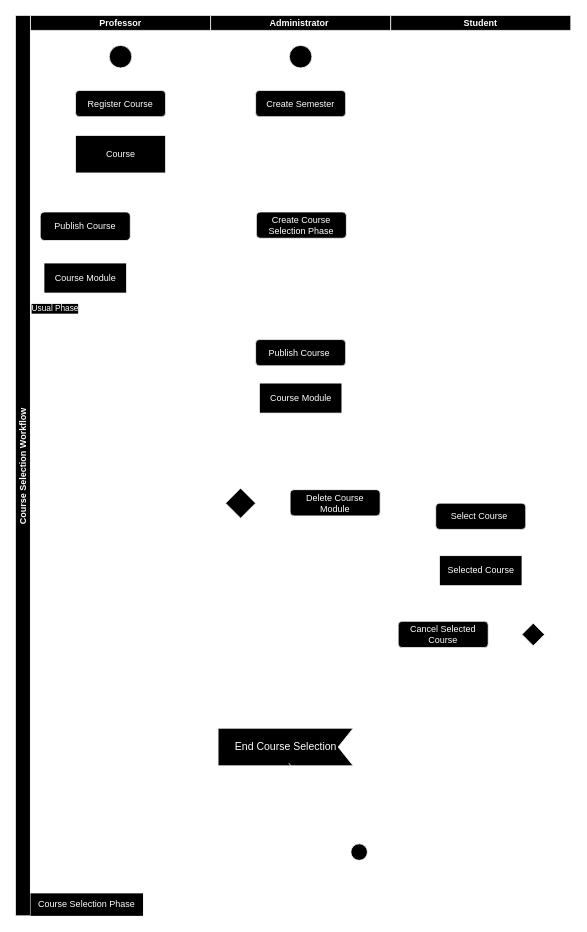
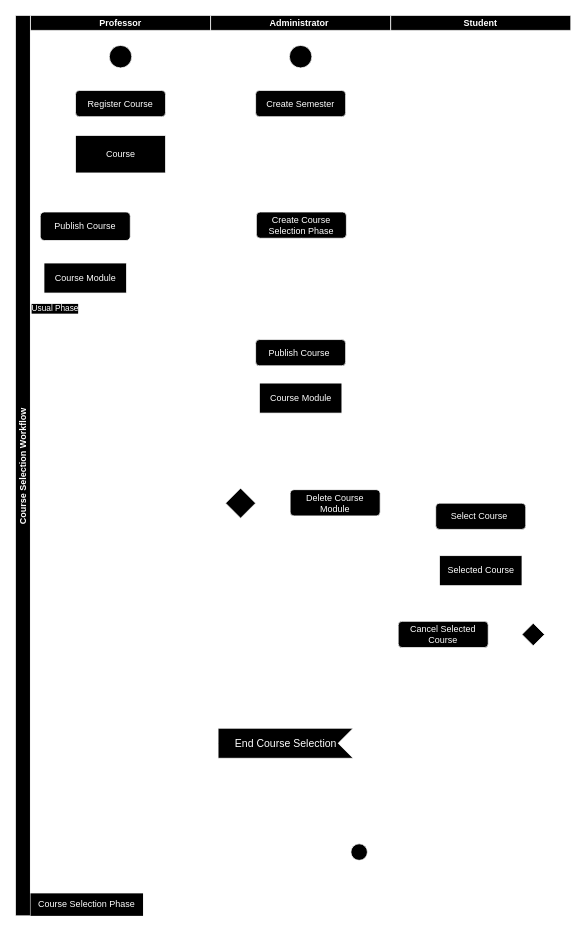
(285, 747) -> (285, 743)
